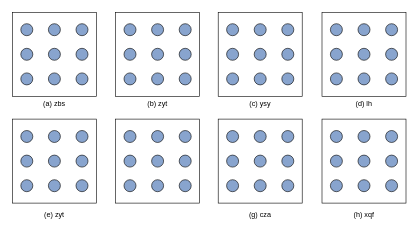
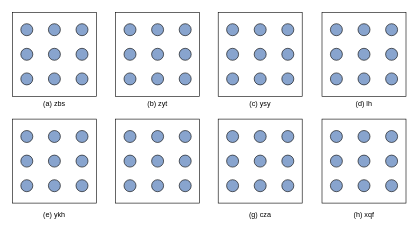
(54, 215) -> (54, 215)
